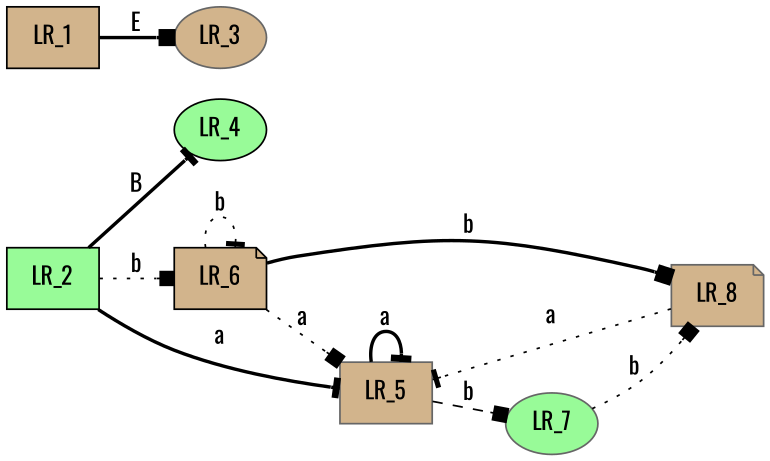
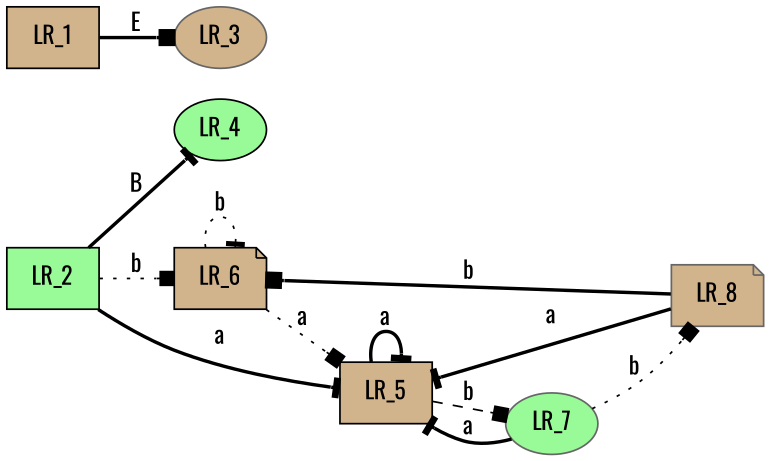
(461, 241) -> (478, 287)
(556, 343) -> (556, 343)
(386, 393) -> (386, 393)
none -> (472, 443)
